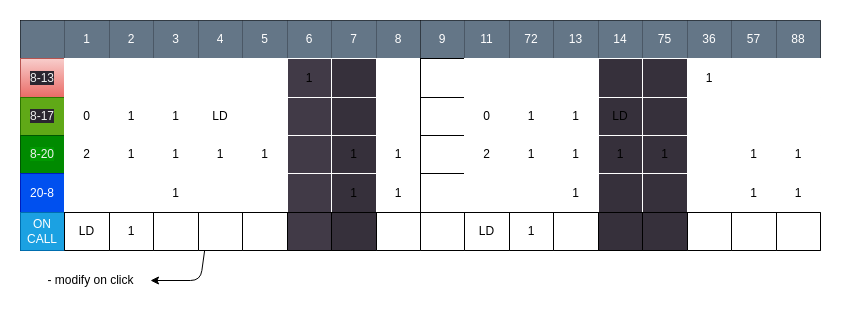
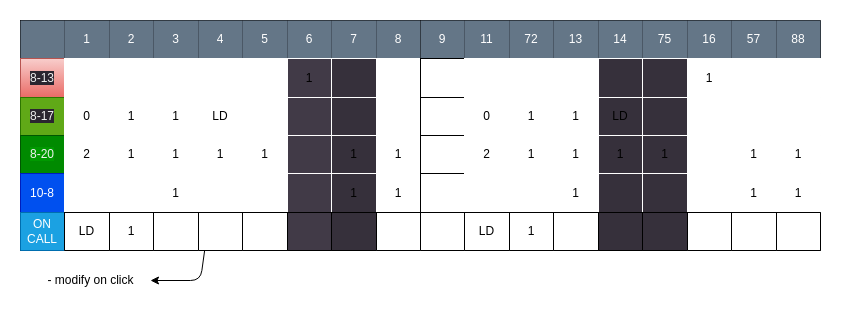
(710, 40) -> (710, 40)
(43, 194) -> (43, 194)
